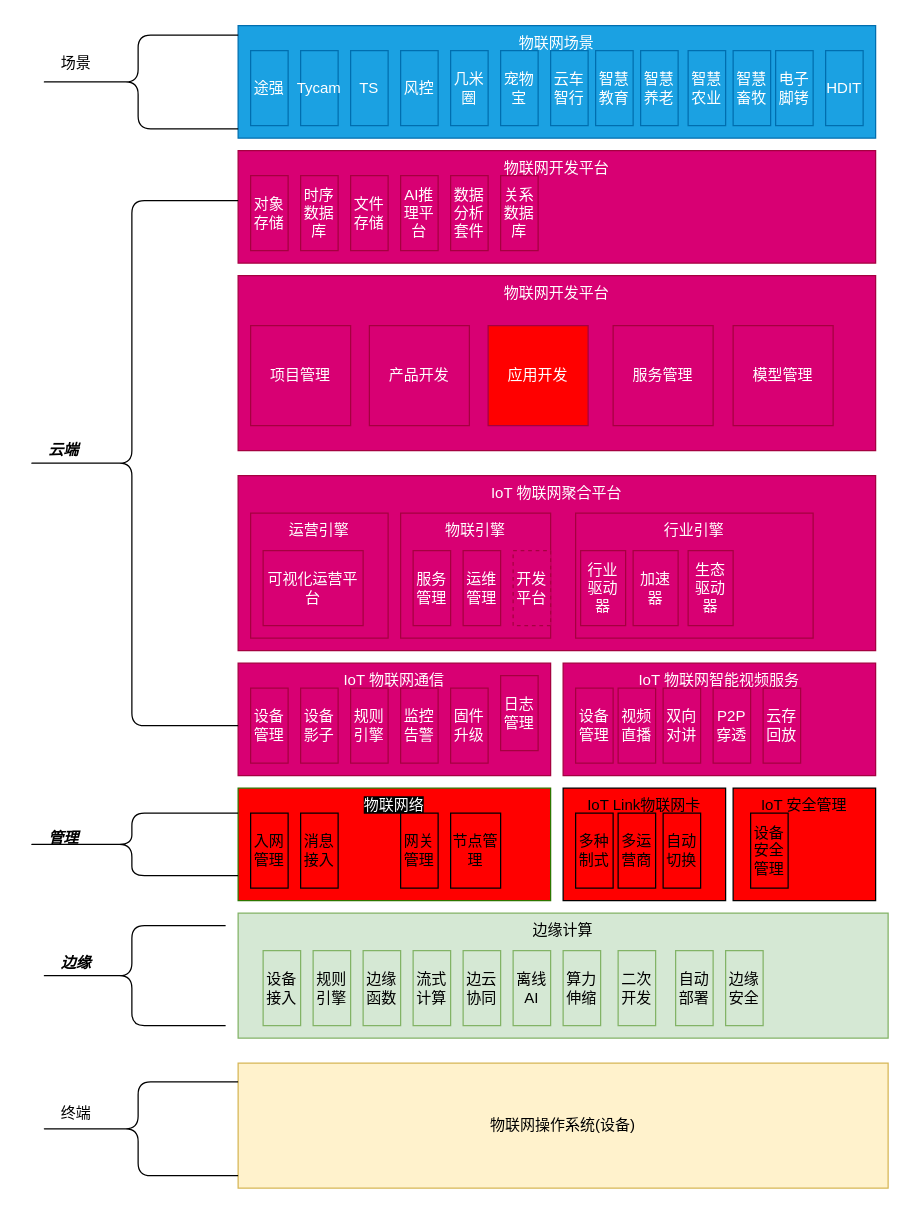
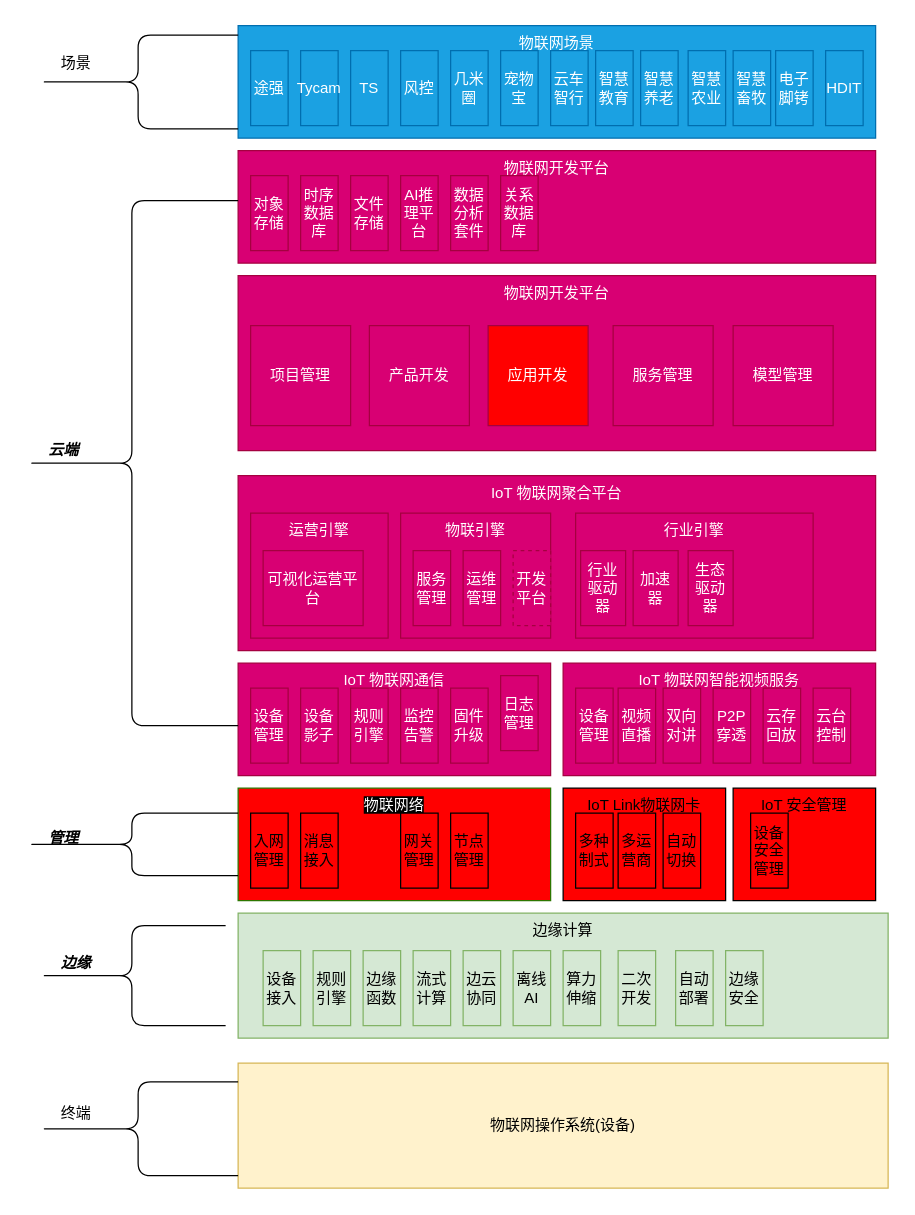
none -> (832, 726)
(476, 851) -> (469, 851)
